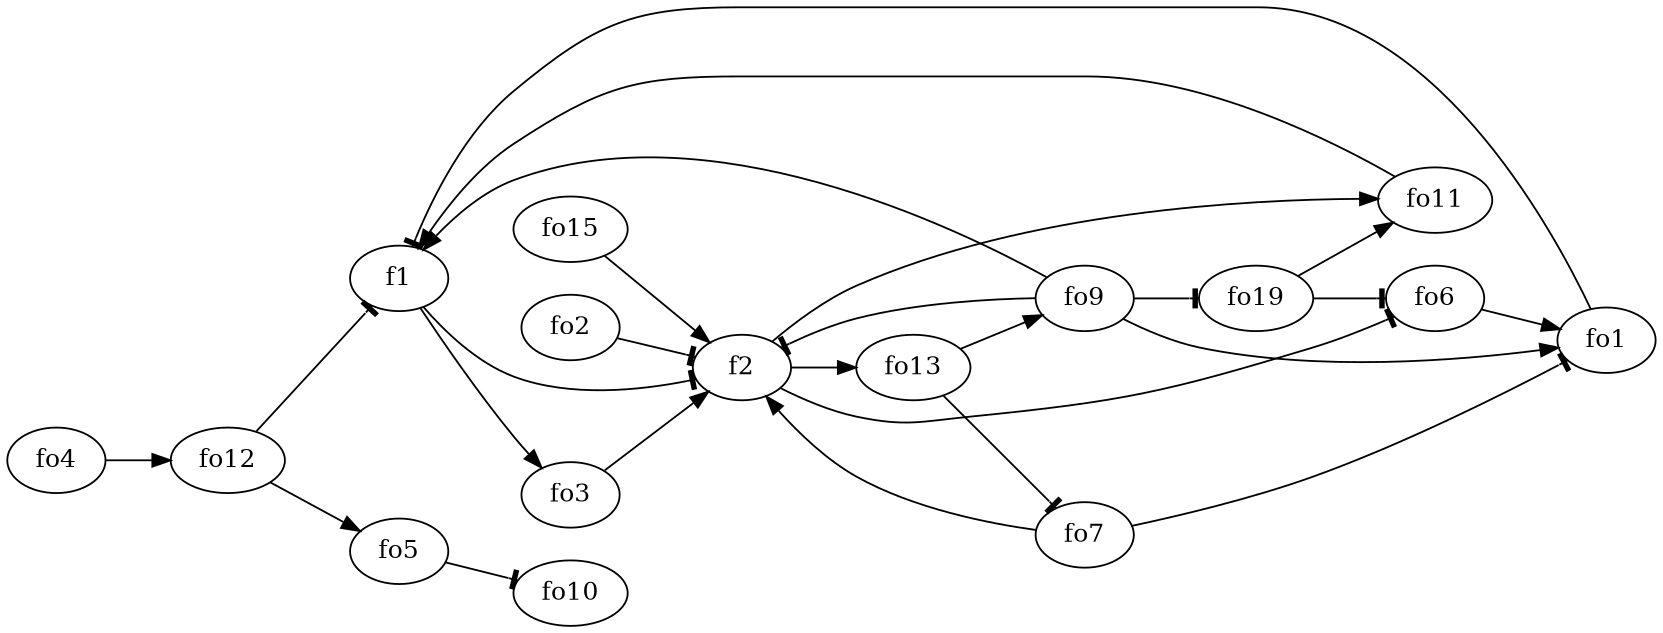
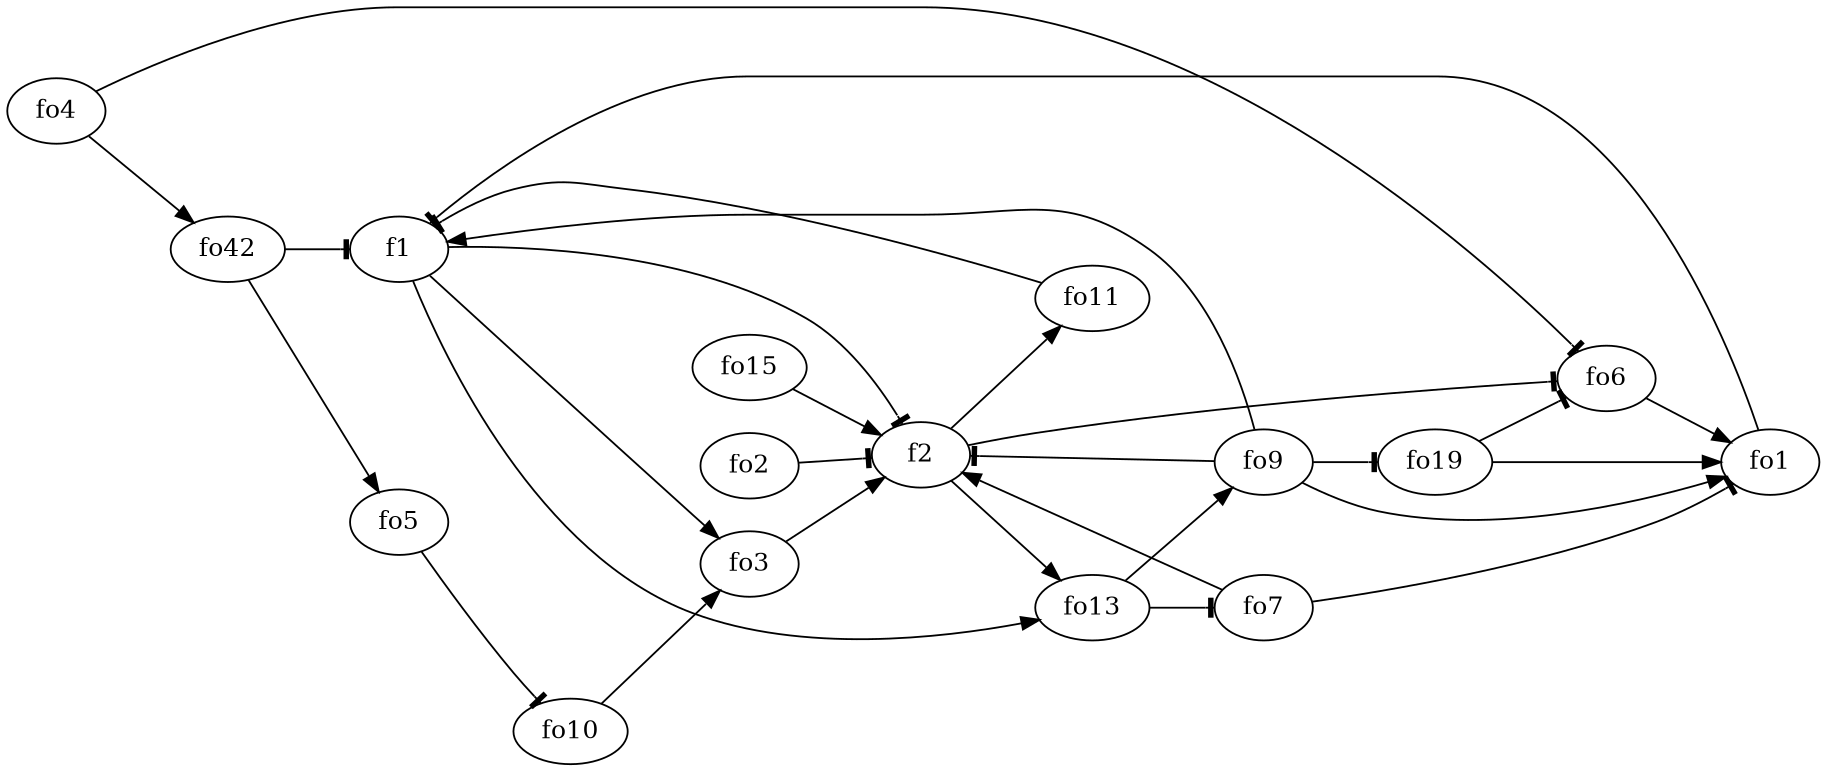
none -> (876, 7)
(895, 76) -> (712, 202)
(1337, 254) -> (1597, 462)
(228, 460) -> (228, 249)
none -> (642, 588)
none -> (654, 654)
